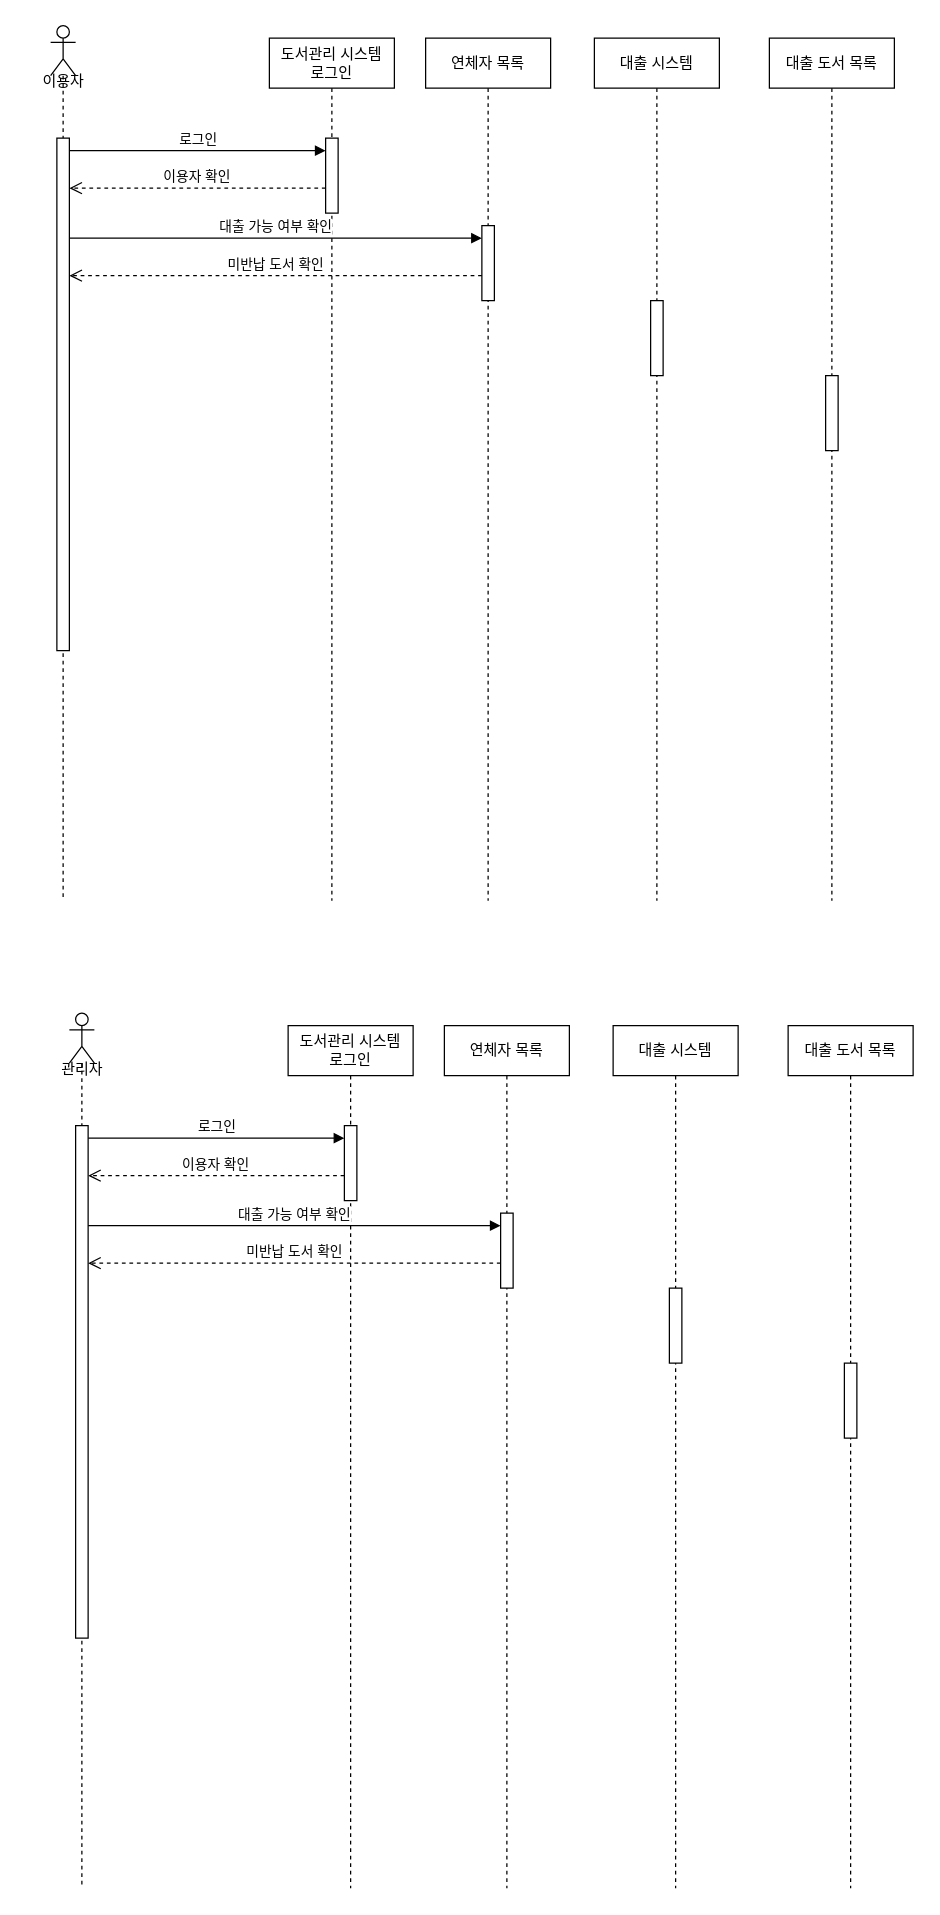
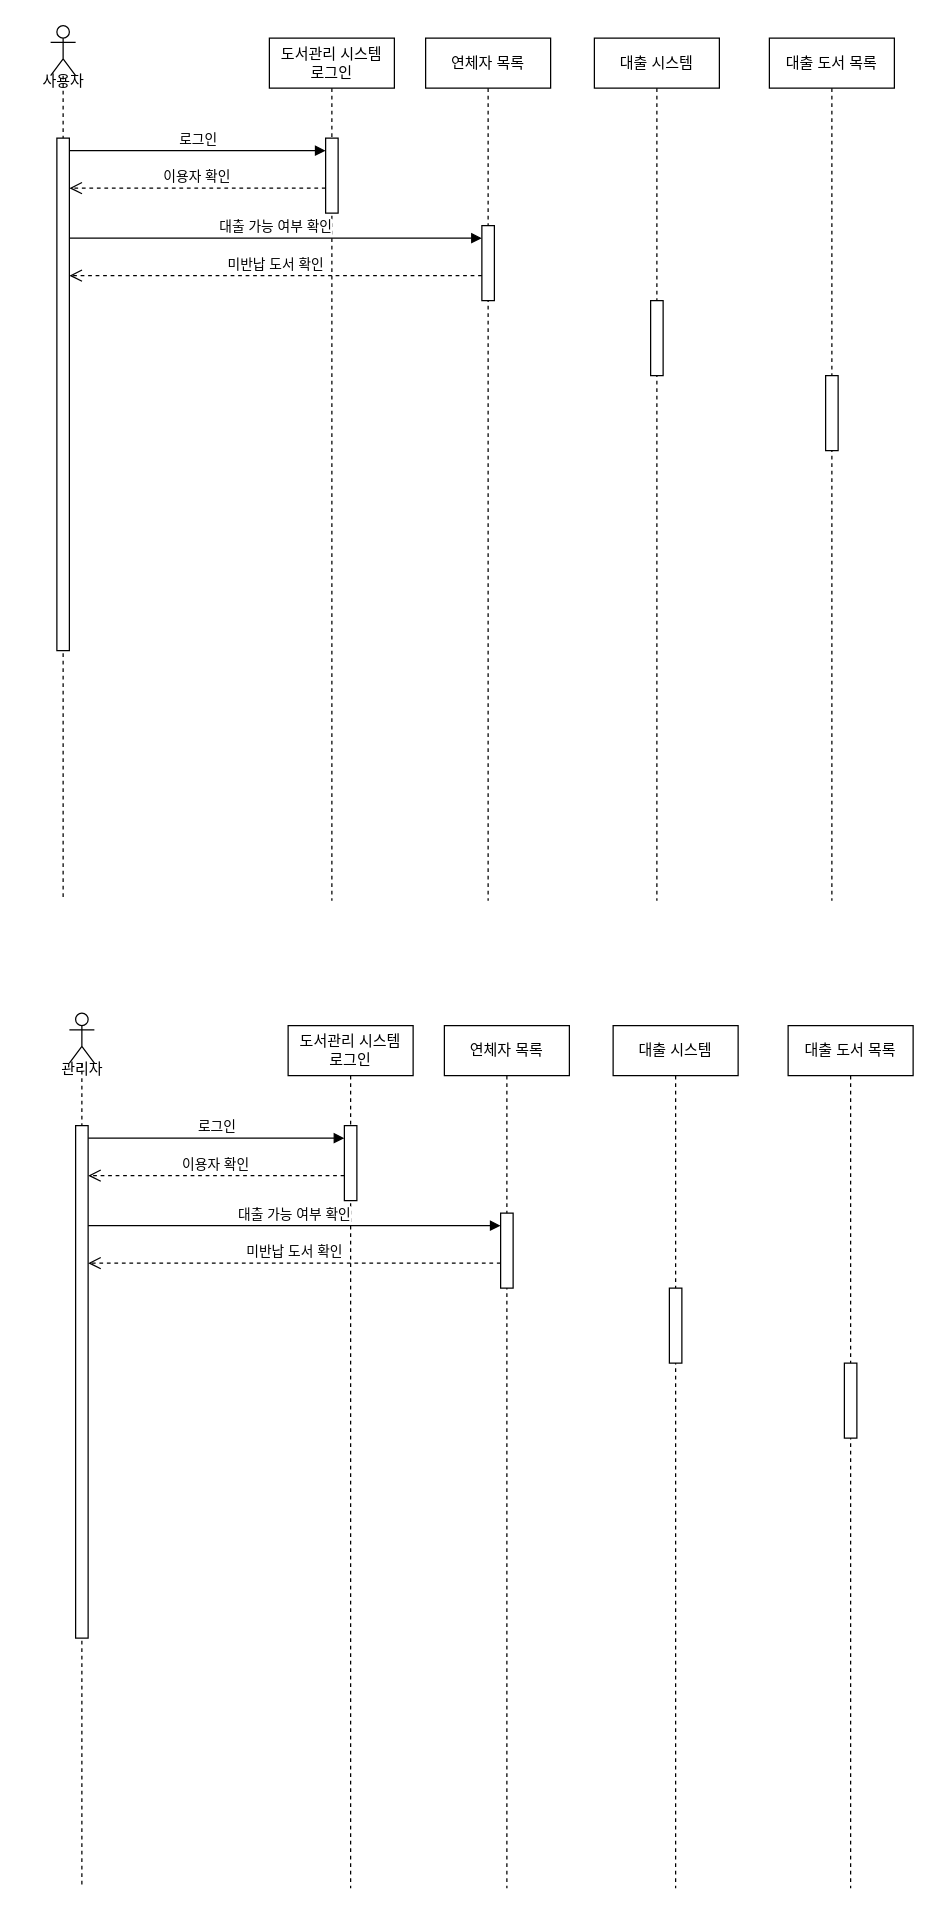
(64, 82) -> (64, 82)
